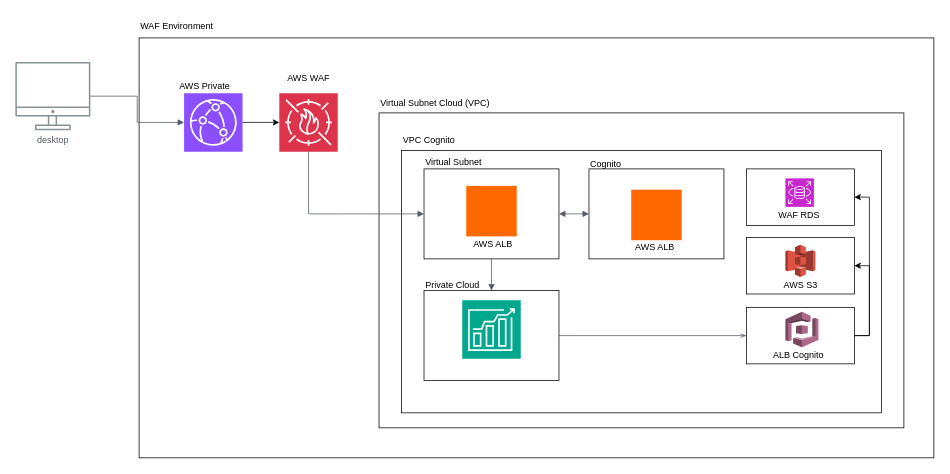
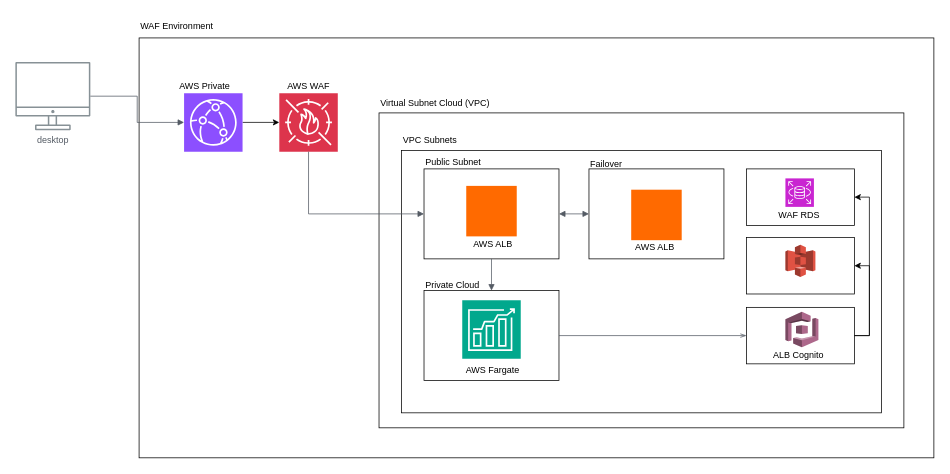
(309, 78) -> (309, 86)
(429, 140) -> (430, 140)
(457, 162) -> (455, 162)
(607, 164) -> (608, 164)
(801, 285) -> none
none -> (494, 370)
